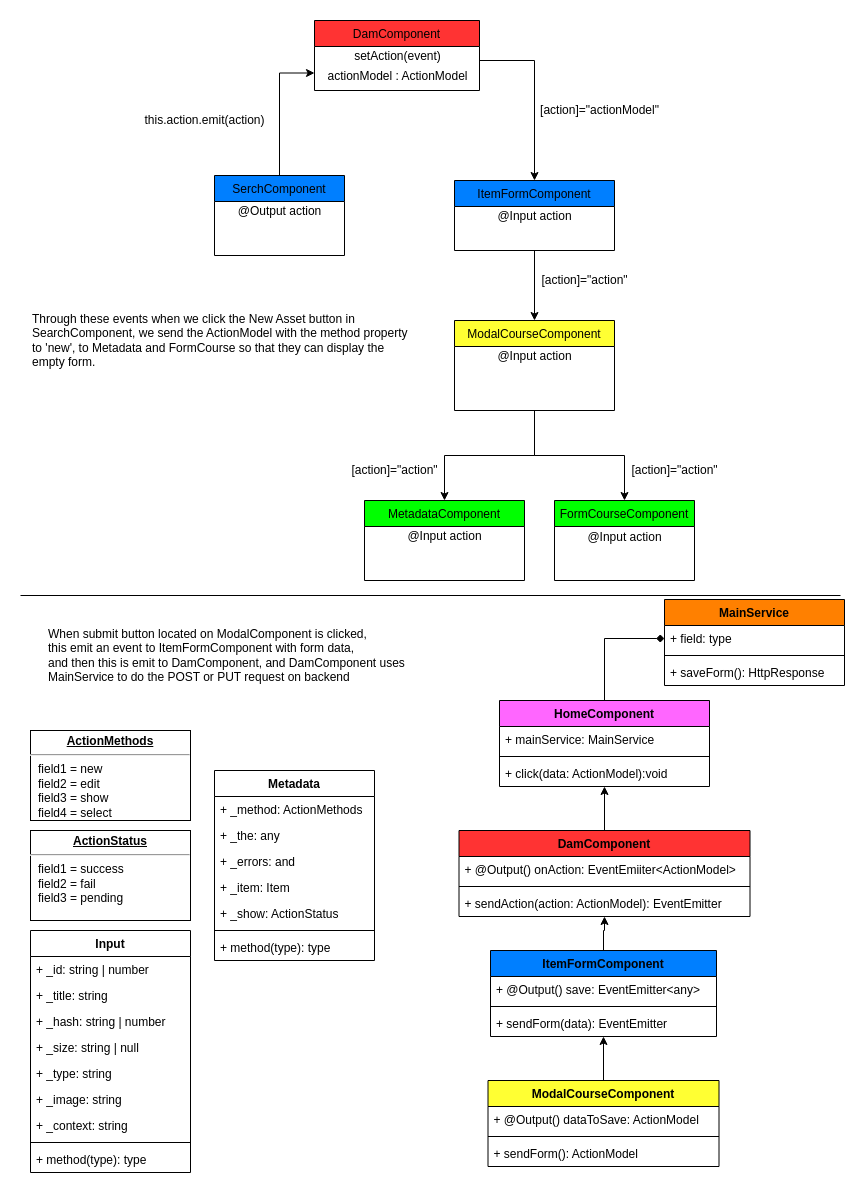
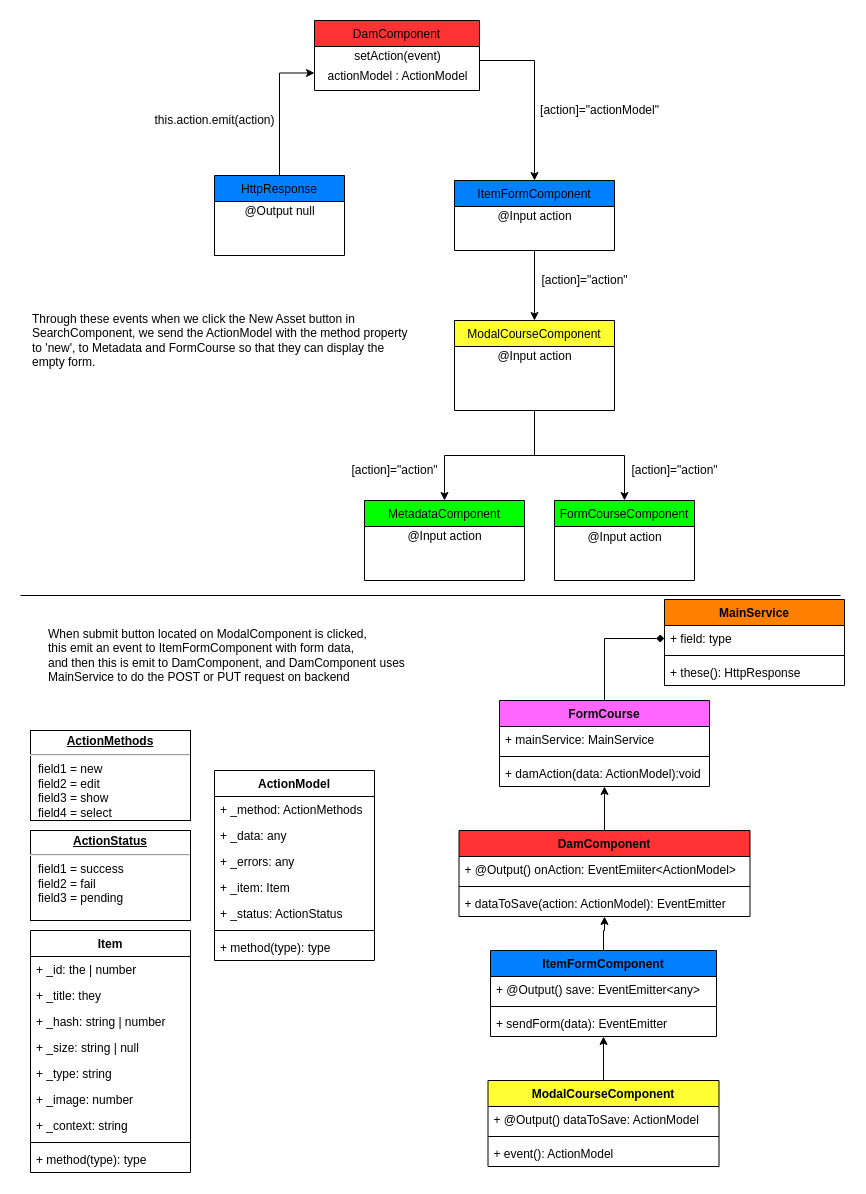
(205, 121) -> (215, 121)
(279, 189) -> (279, 189)
(280, 212) -> (280, 212)
(753, 673) -> (743, 673)
(604, 714) -> (604, 714)
(595, 774) -> (610, 774)
(294, 784) -> (294, 784)
(252, 836) -> (256, 836)
(262, 862) -> (262, 862)
(608, 904) -> (610, 904)
(284, 914) -> (291, 914)
(110, 944) -> (110, 944)
(97, 970) -> (89, 970)
(80, 996) -> (75, 996)
(82, 1100) -> (84, 1100)
(570, 1154) -> (560, 1154)
